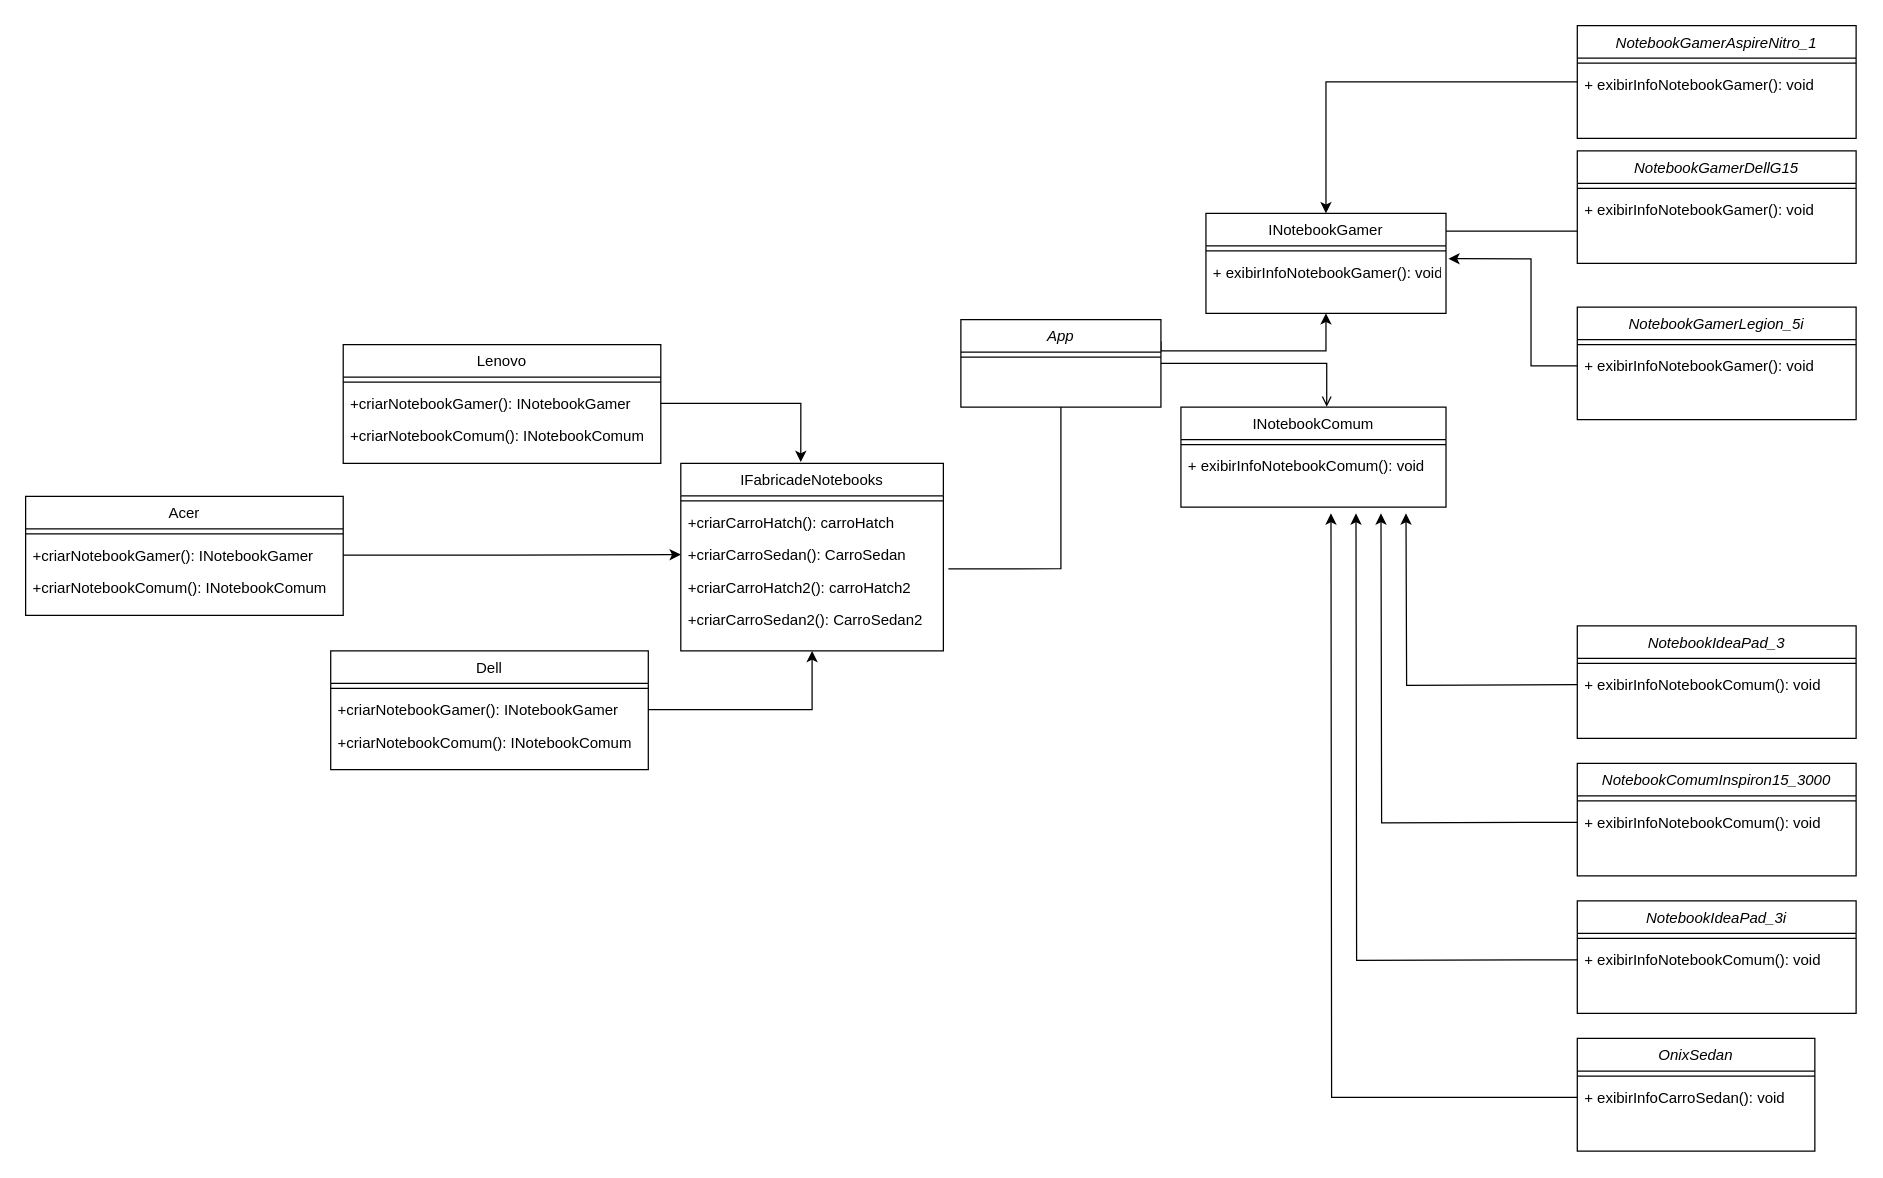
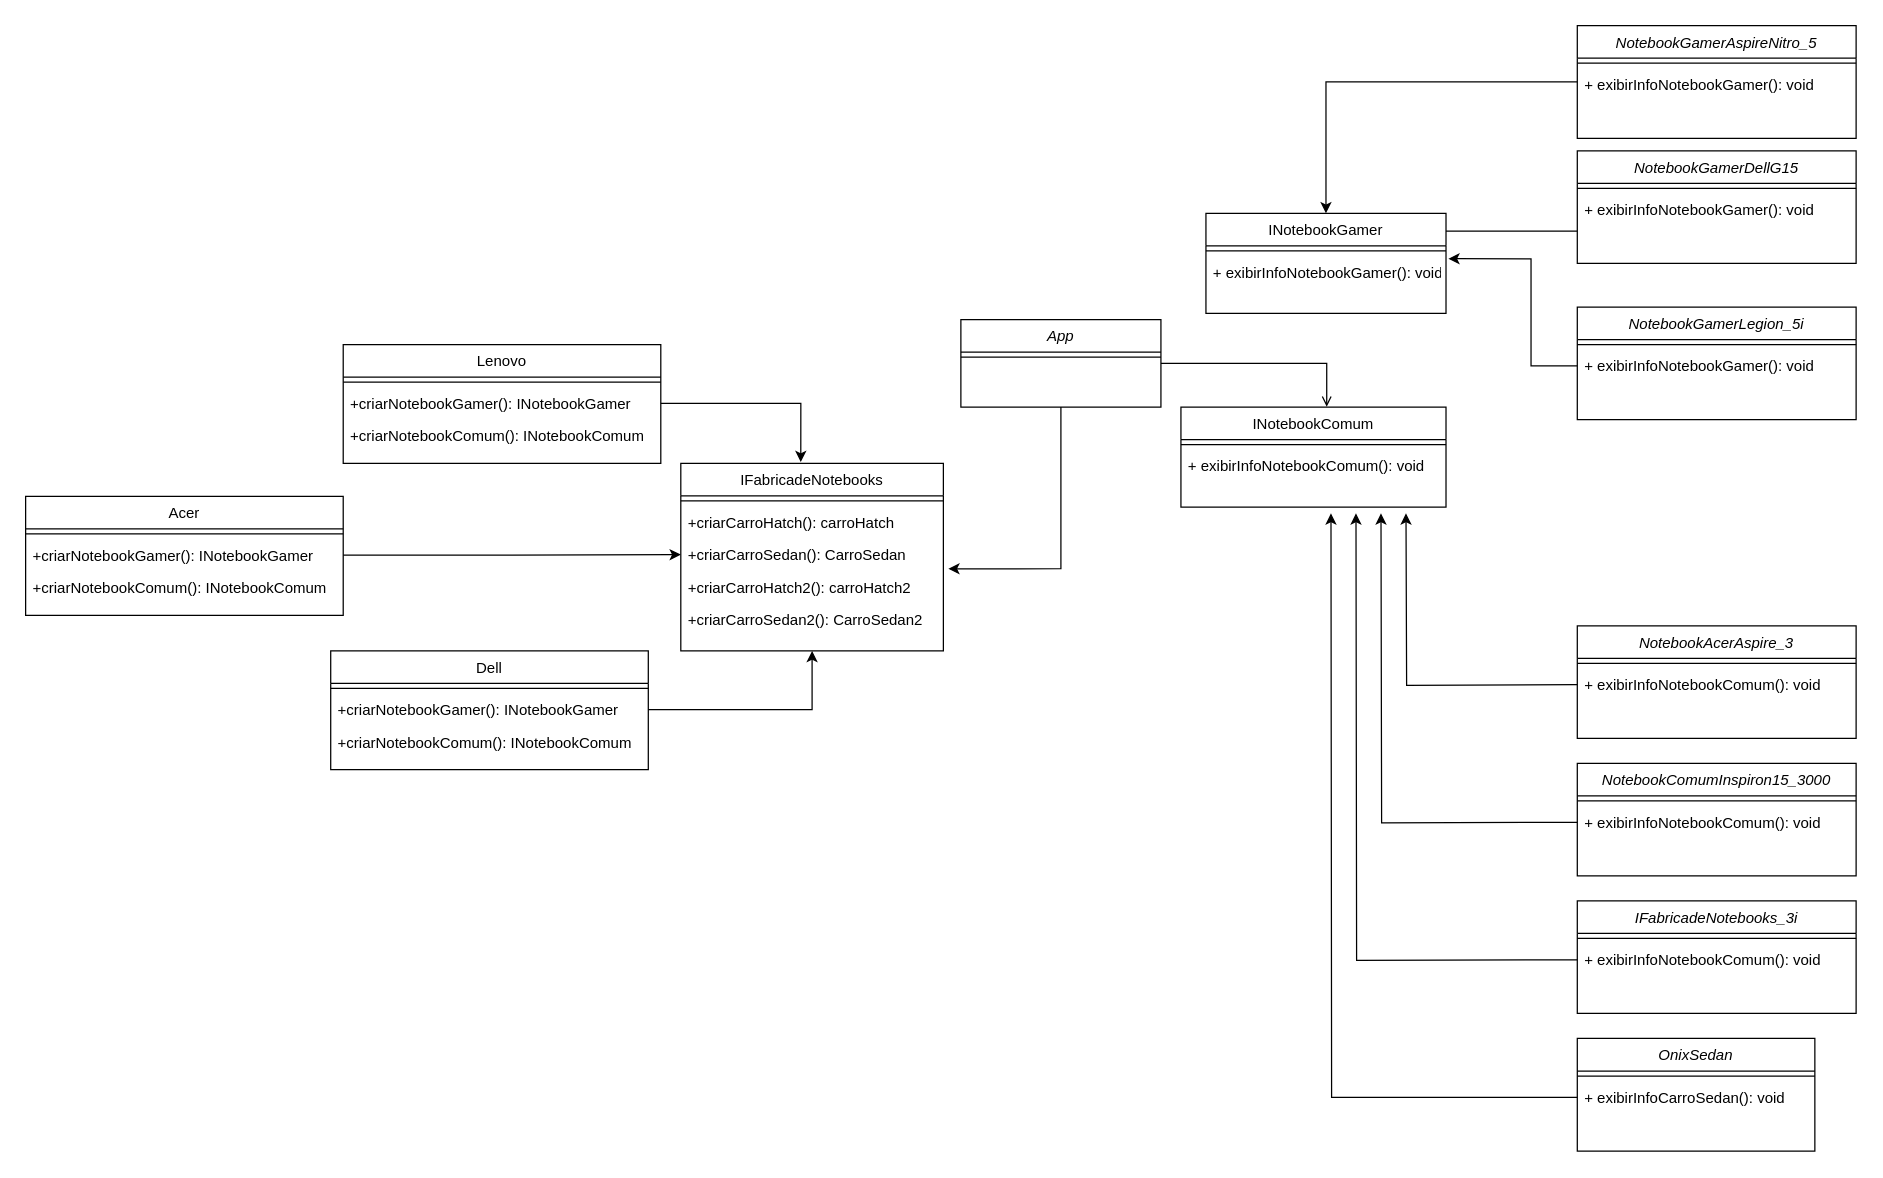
(1716, 43) -> (1716, 43)
(1256, 351) -> none
(954, 569) -> (958, 569)
(1716, 643) -> (1716, 643)
(1716, 918) -> (1716, 918)
